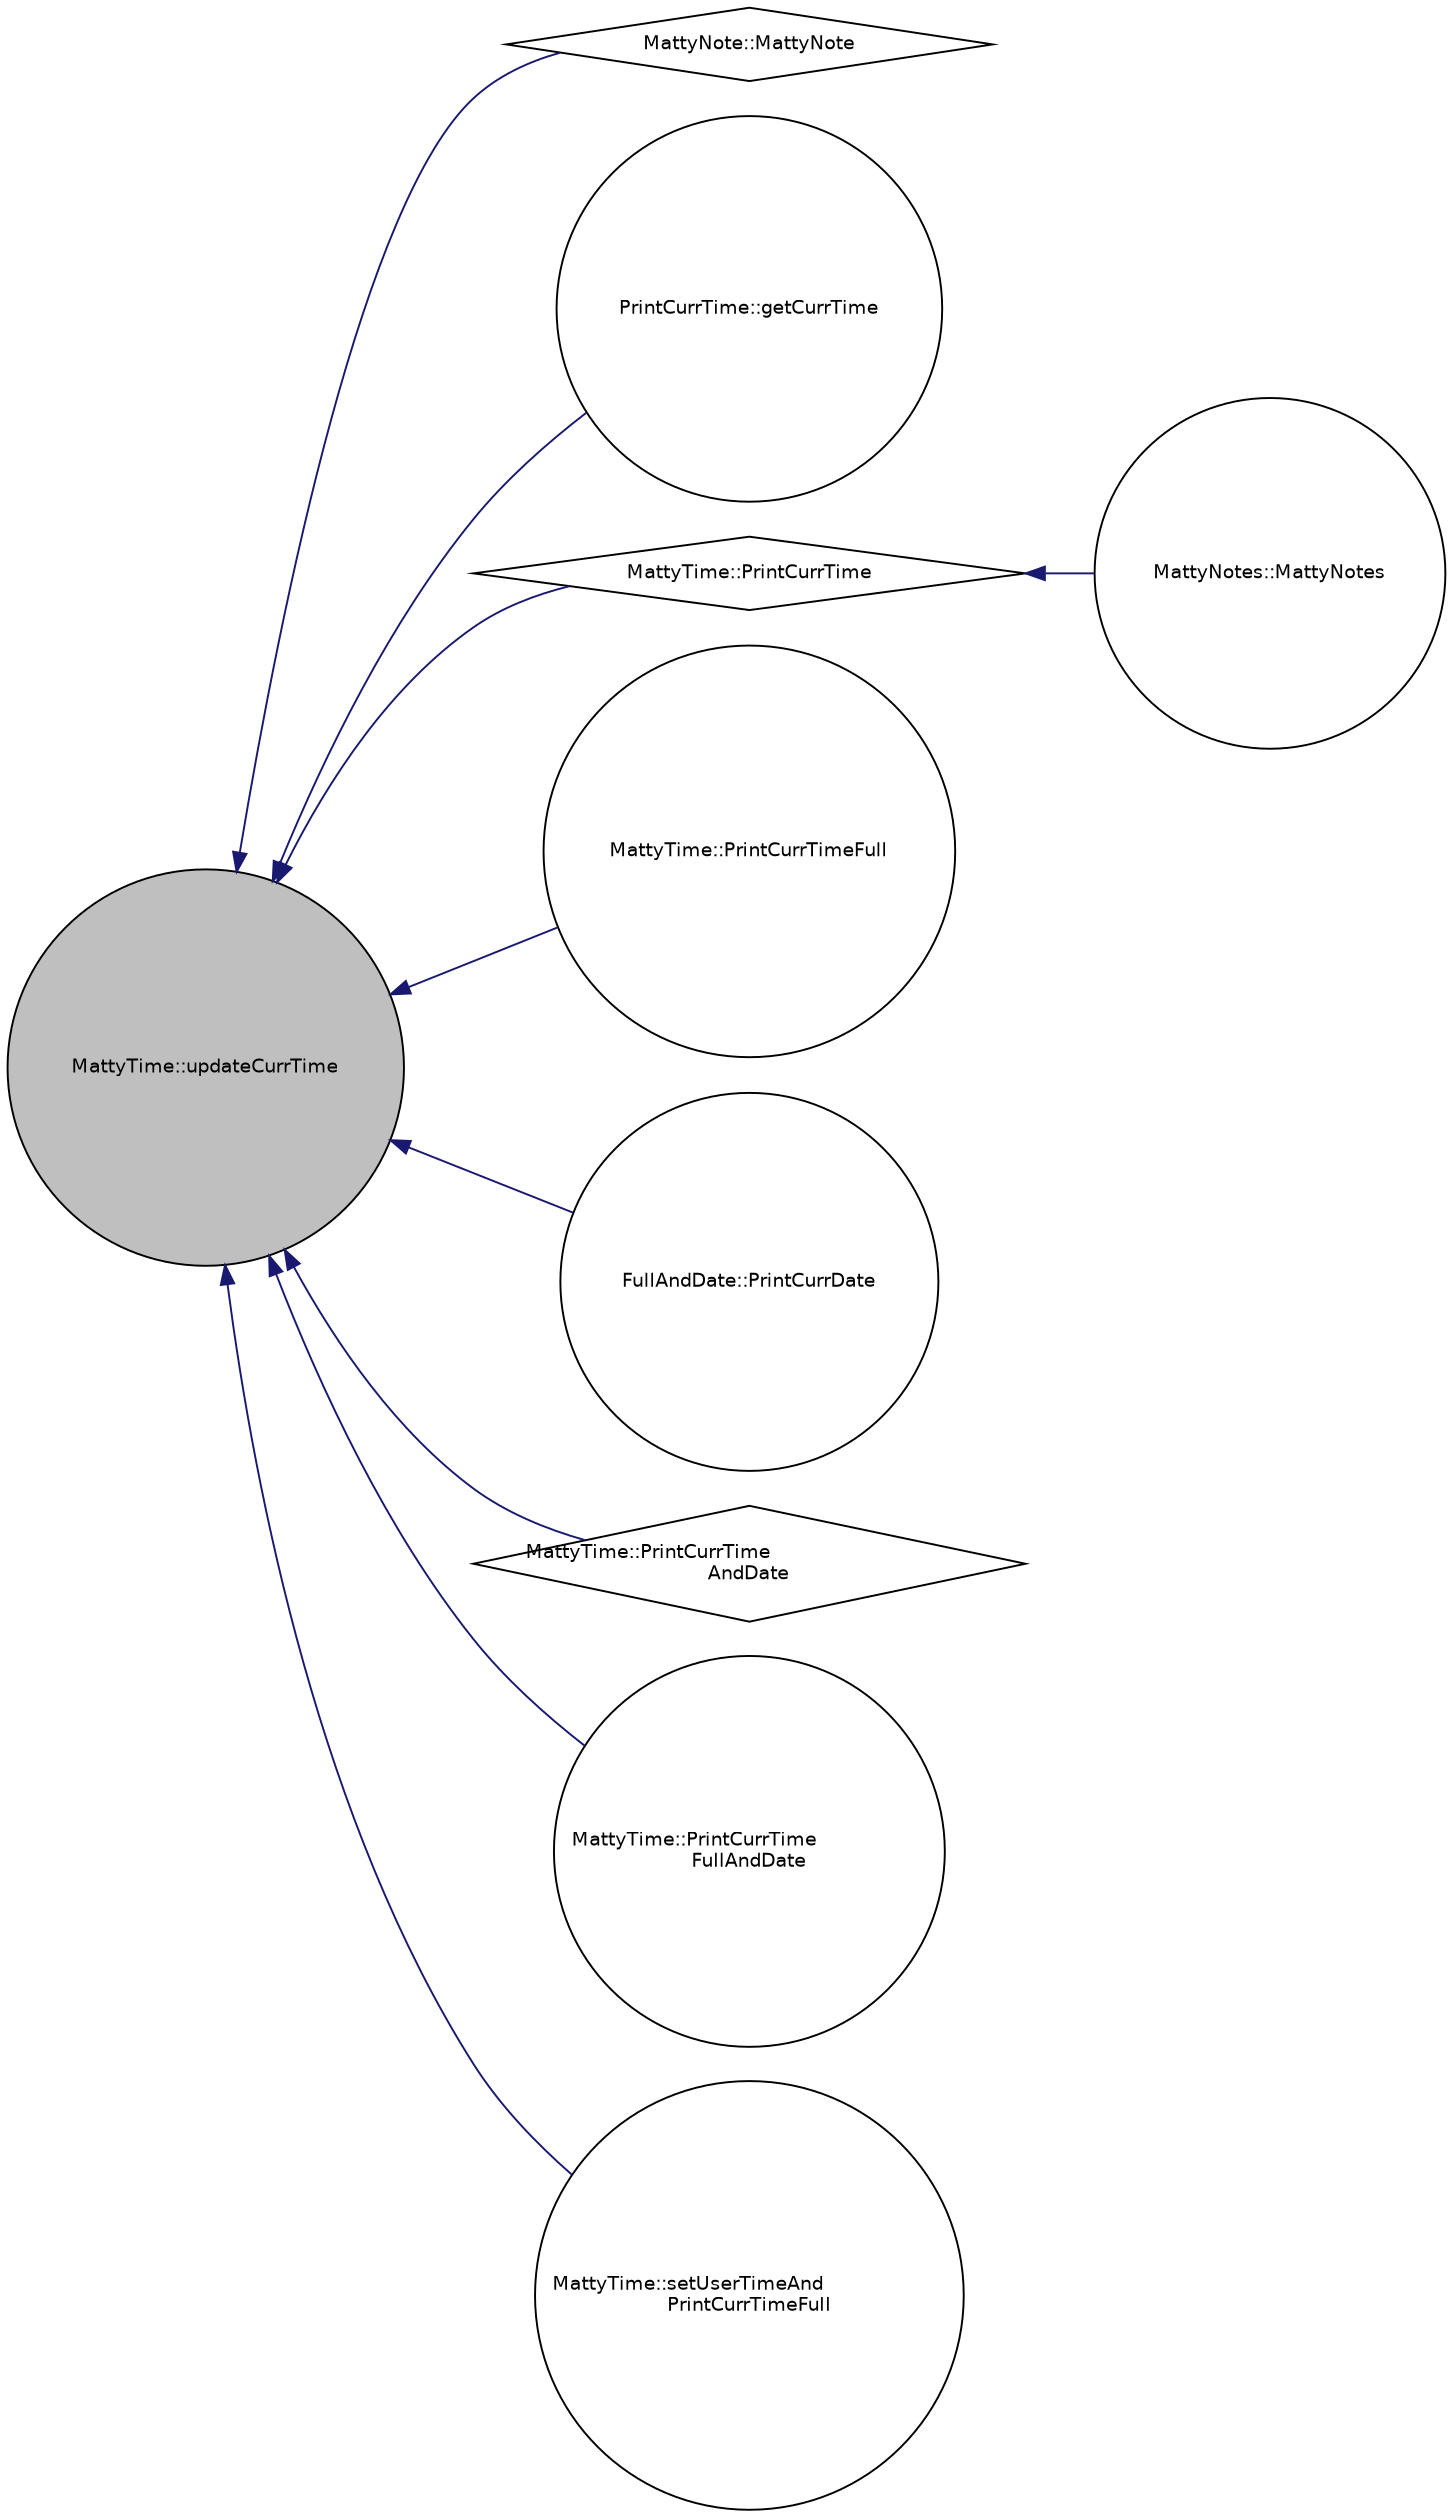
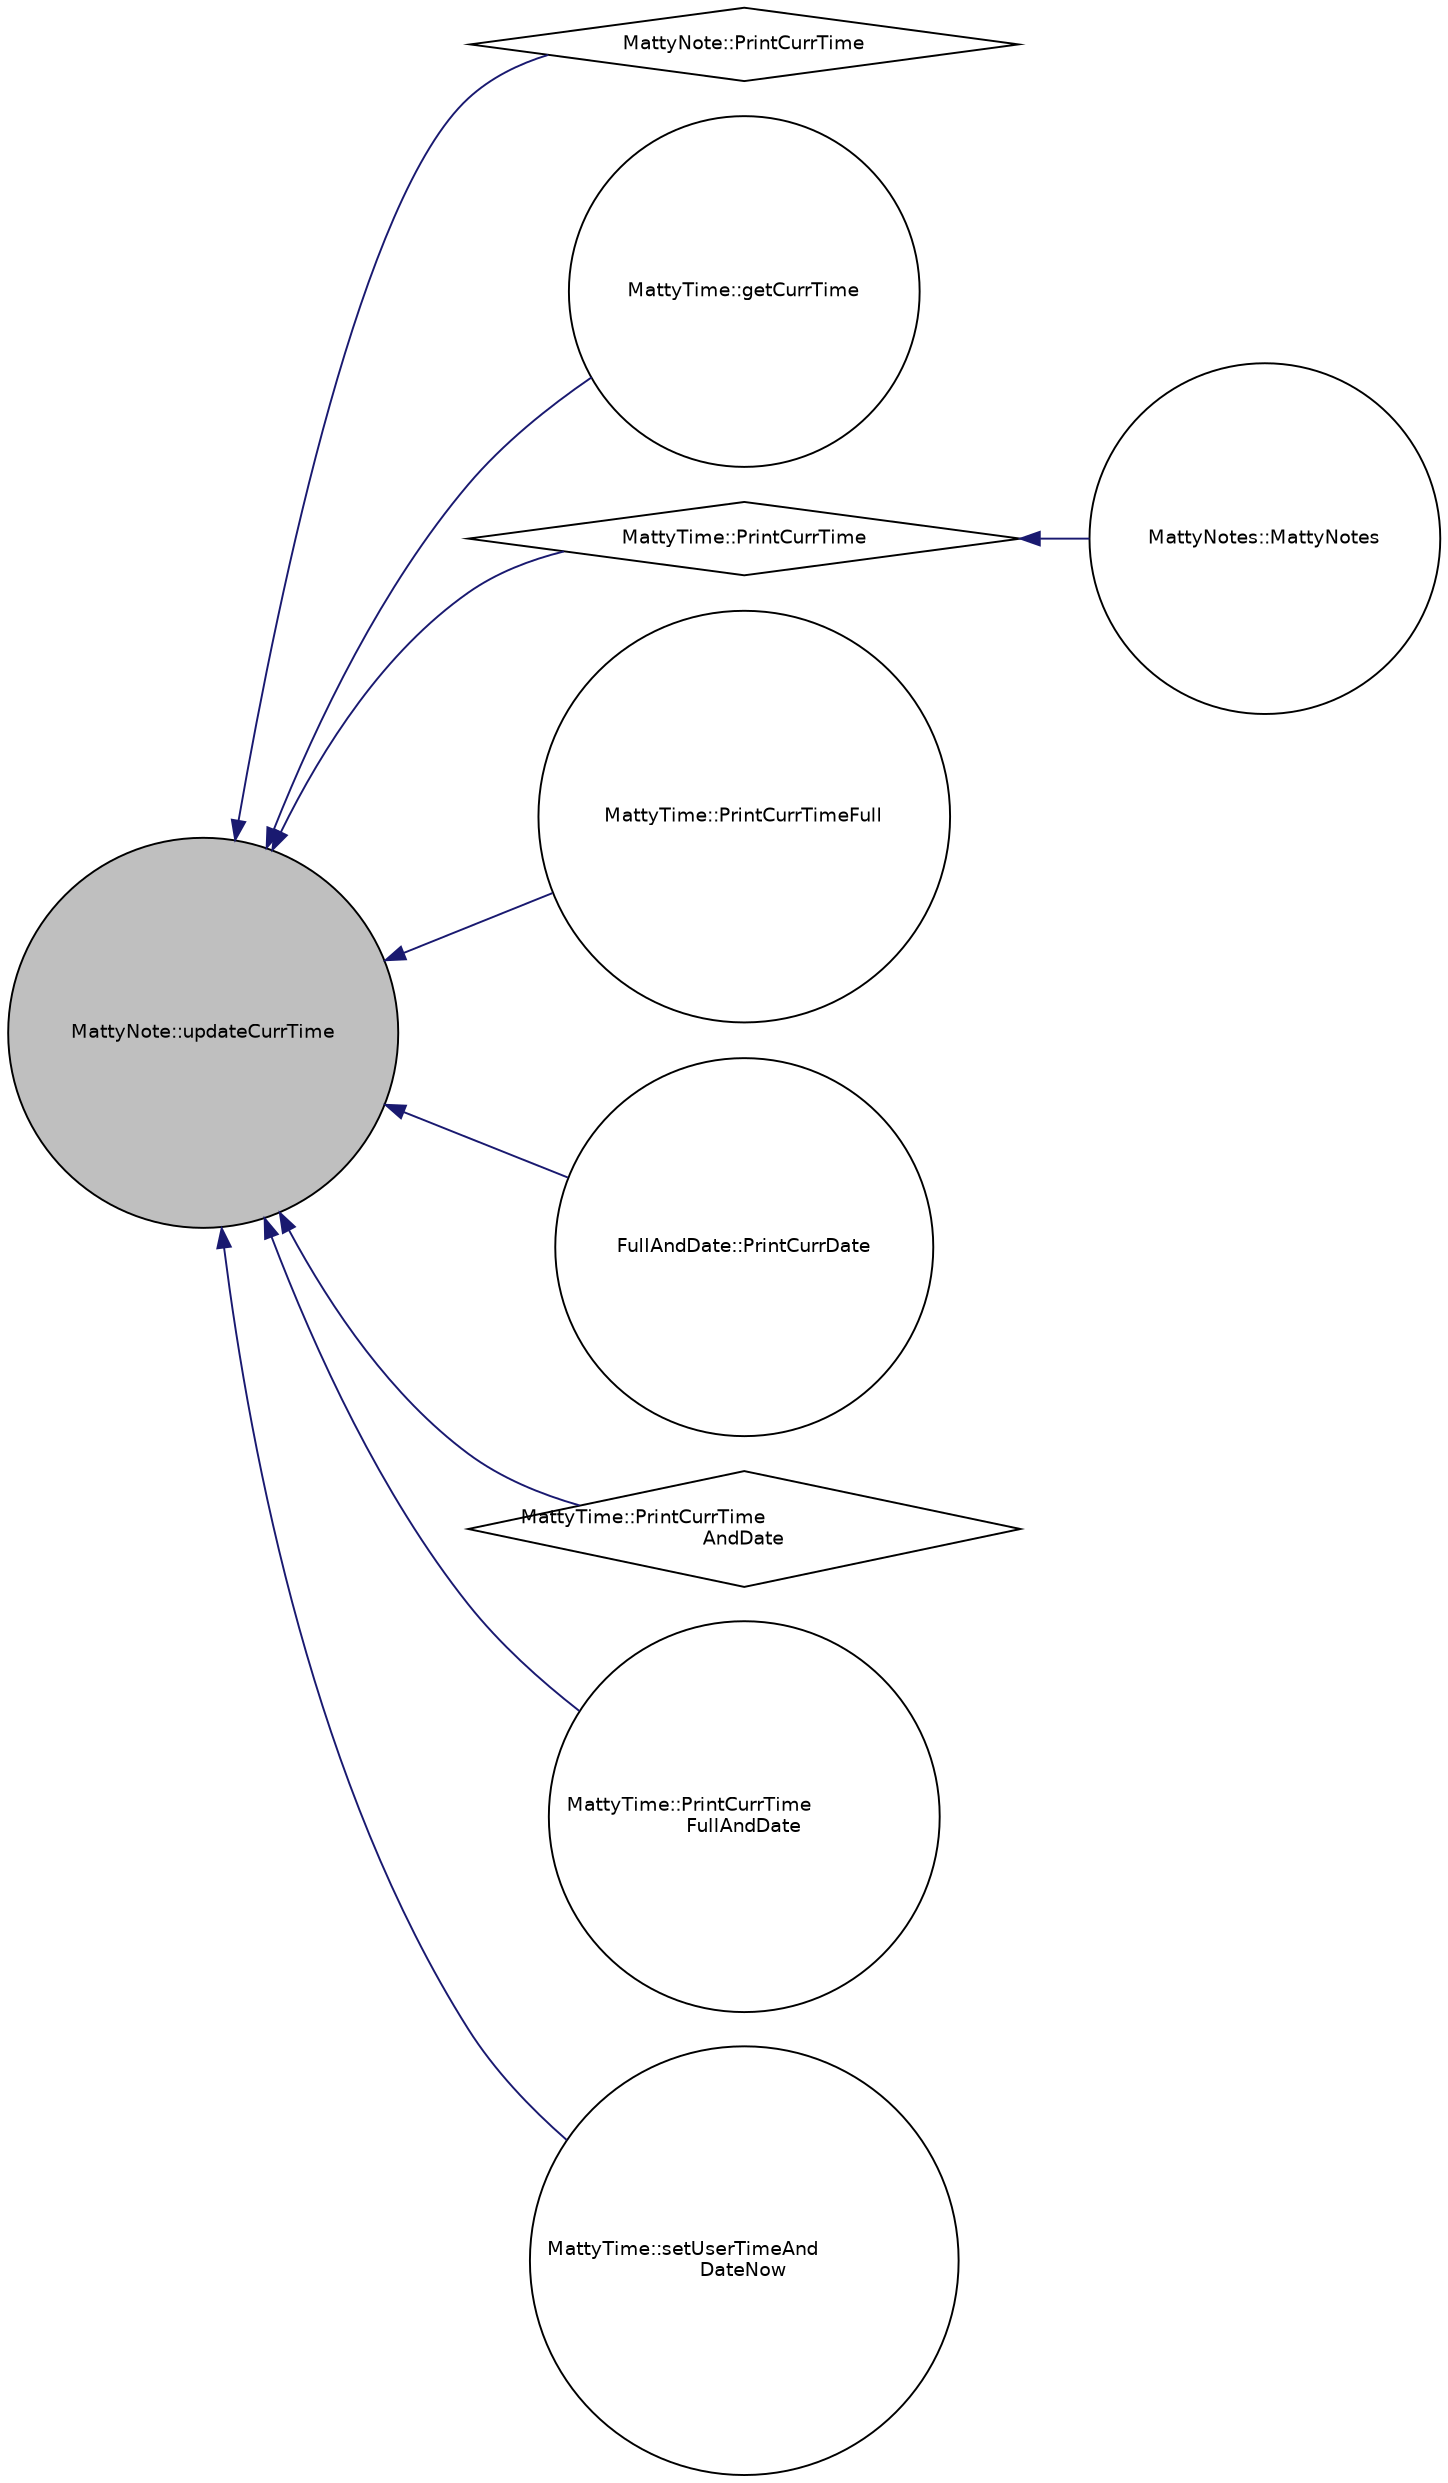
(749, 44) -> (744, 44)
(749, 309) -> (744, 292)
(206, 1068) -> (203, 1033)
(749, 2295) -> (744, 2261)
